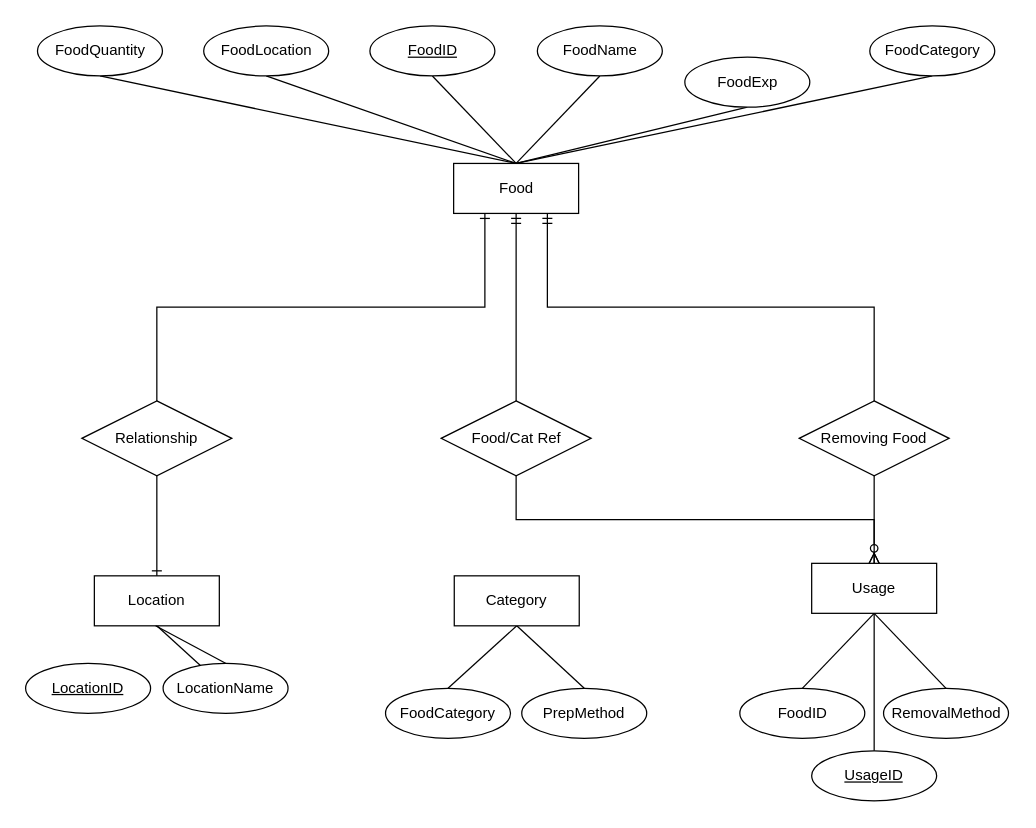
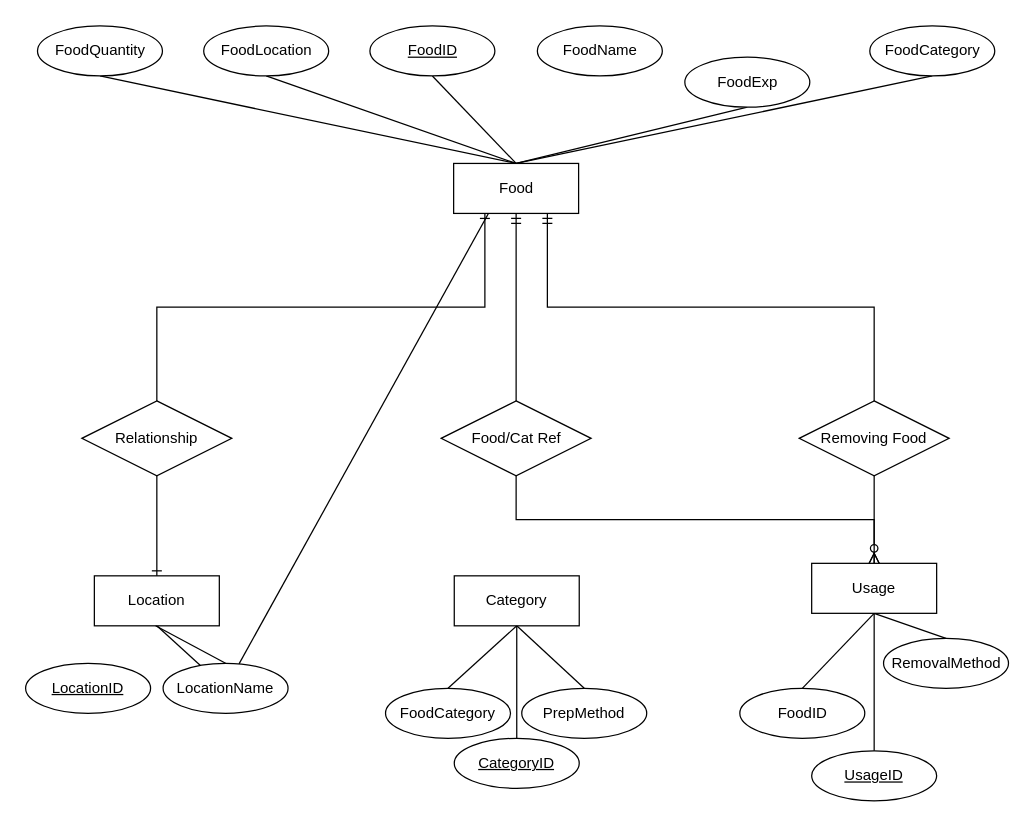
(559, 118) -> (361, 444)
none -> (517, 684)
(946, 713) -> (946, 663)
none -> (517, 763)
